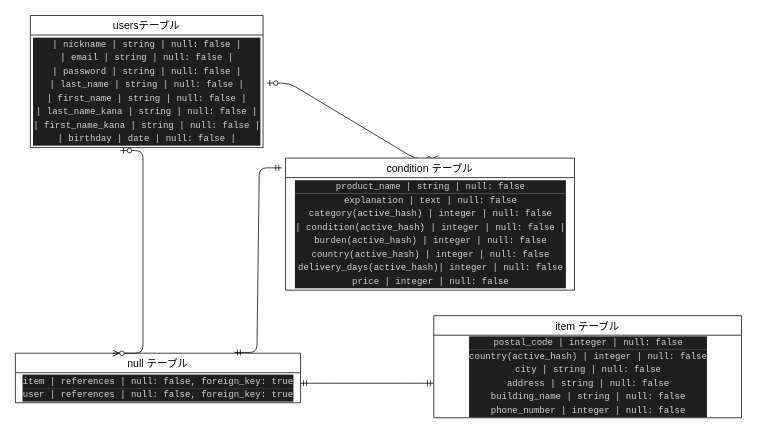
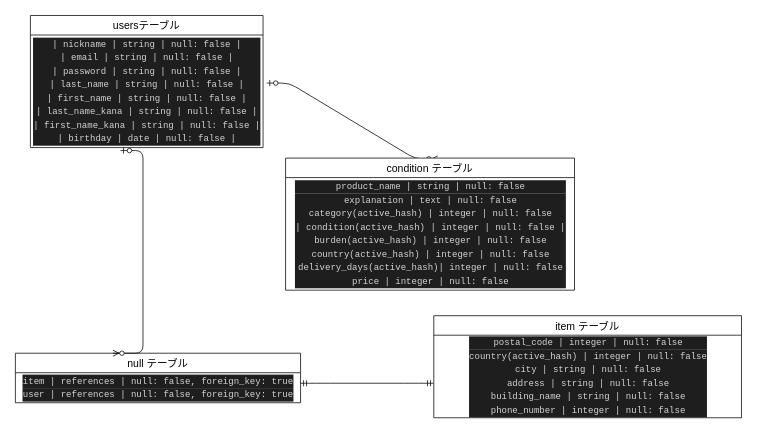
(258, 260) -> none
